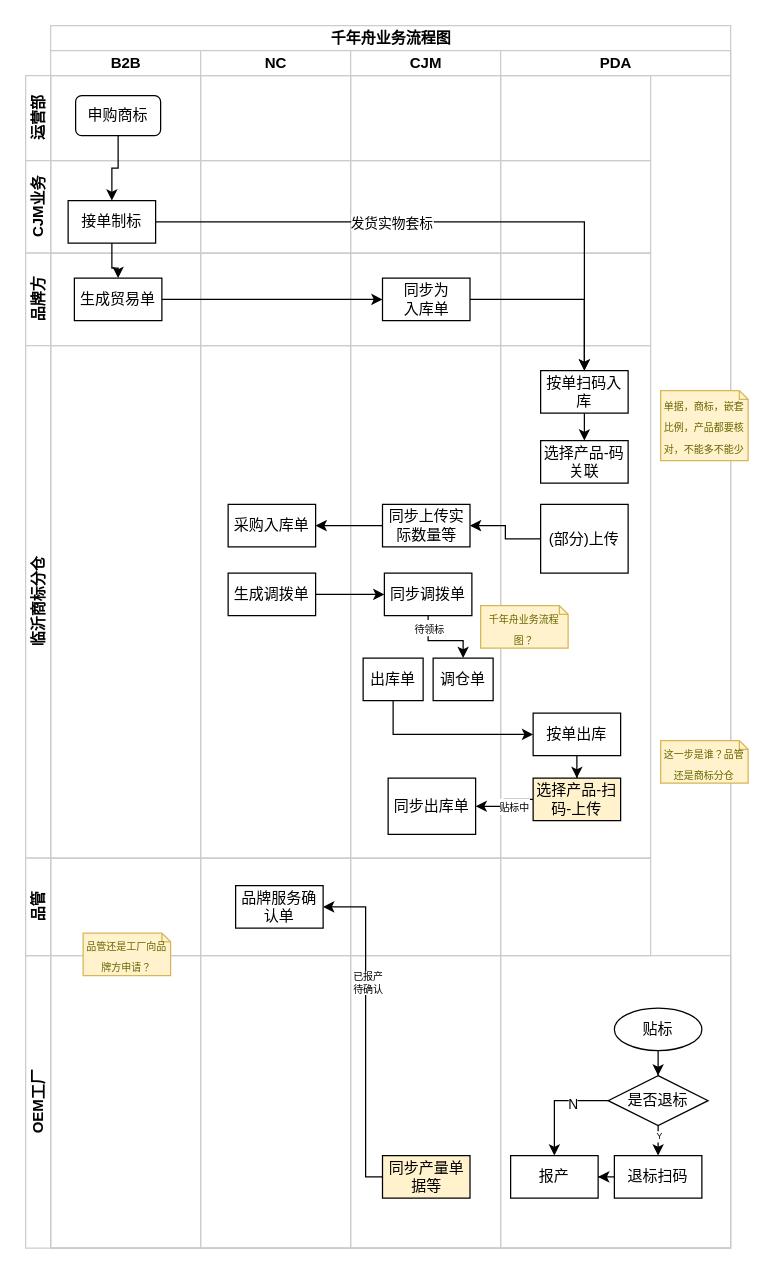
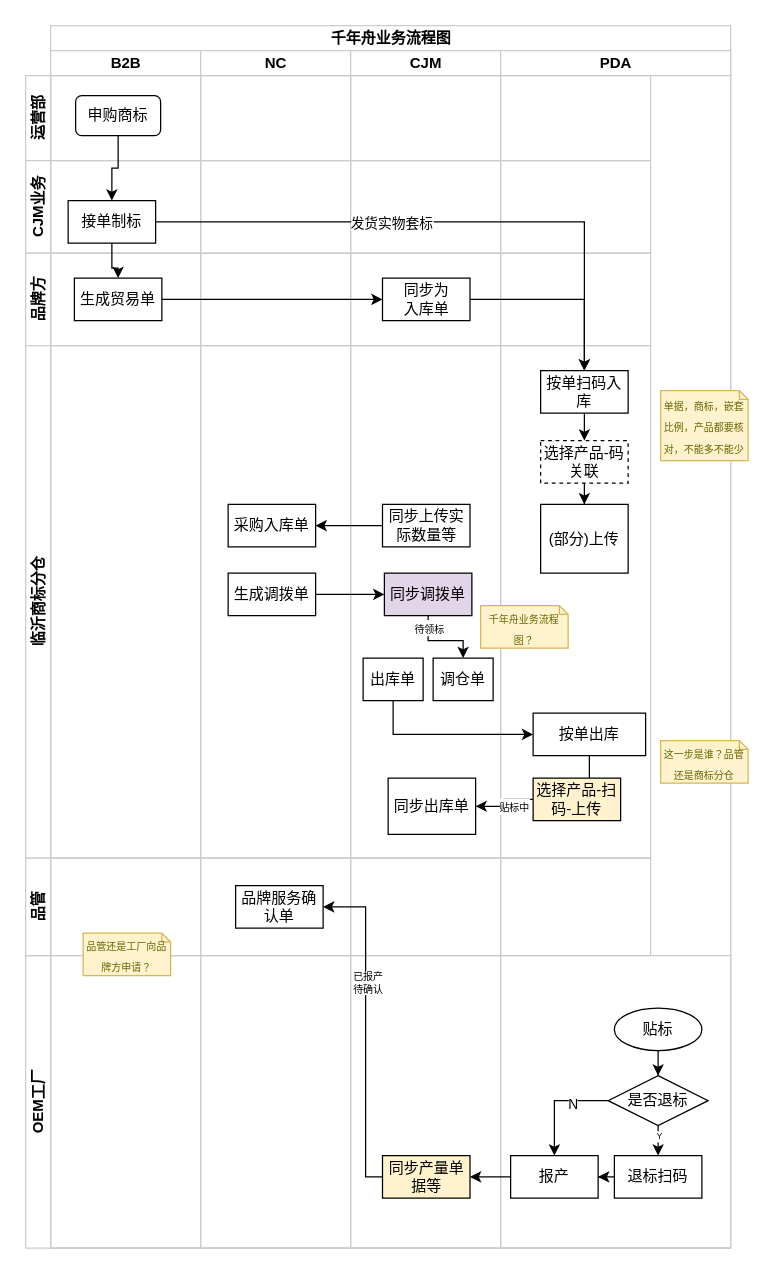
(584, 462) -> (584, 462)
none -> (584, 498)
(505, 537) -> none
(428, 594) -> (428, 594)
(577, 734) -> (589, 734)
none -> (486, 1177)
